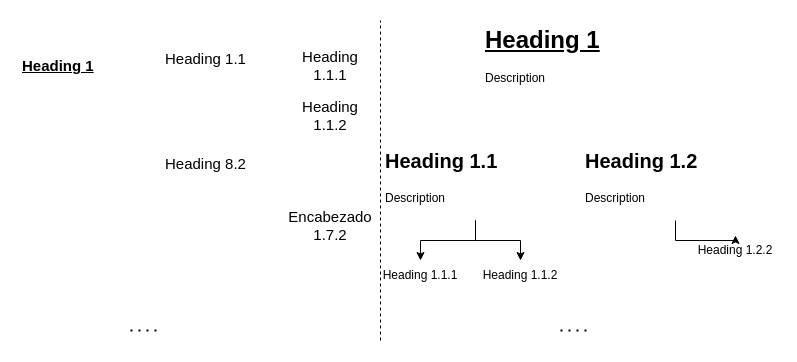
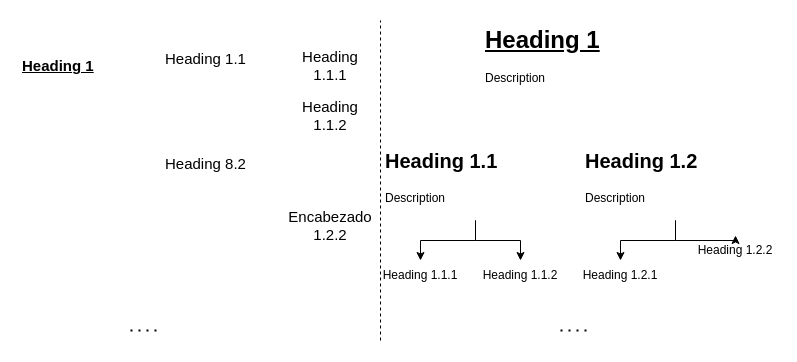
(331, 226) -> (331, 226)
none -> (641, 241)
none -> (621, 276)
